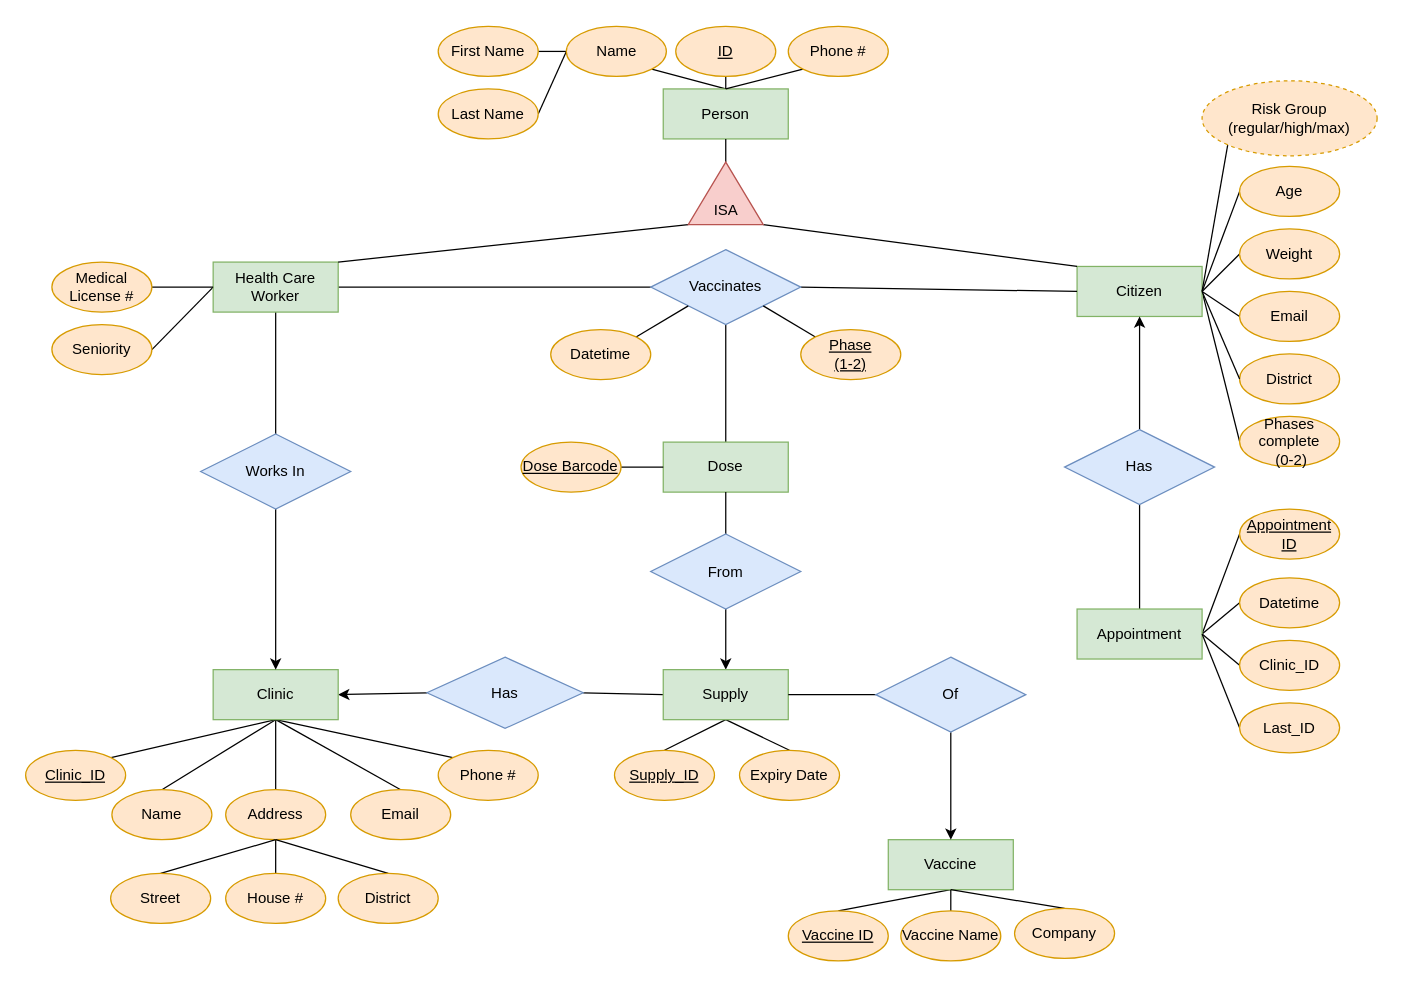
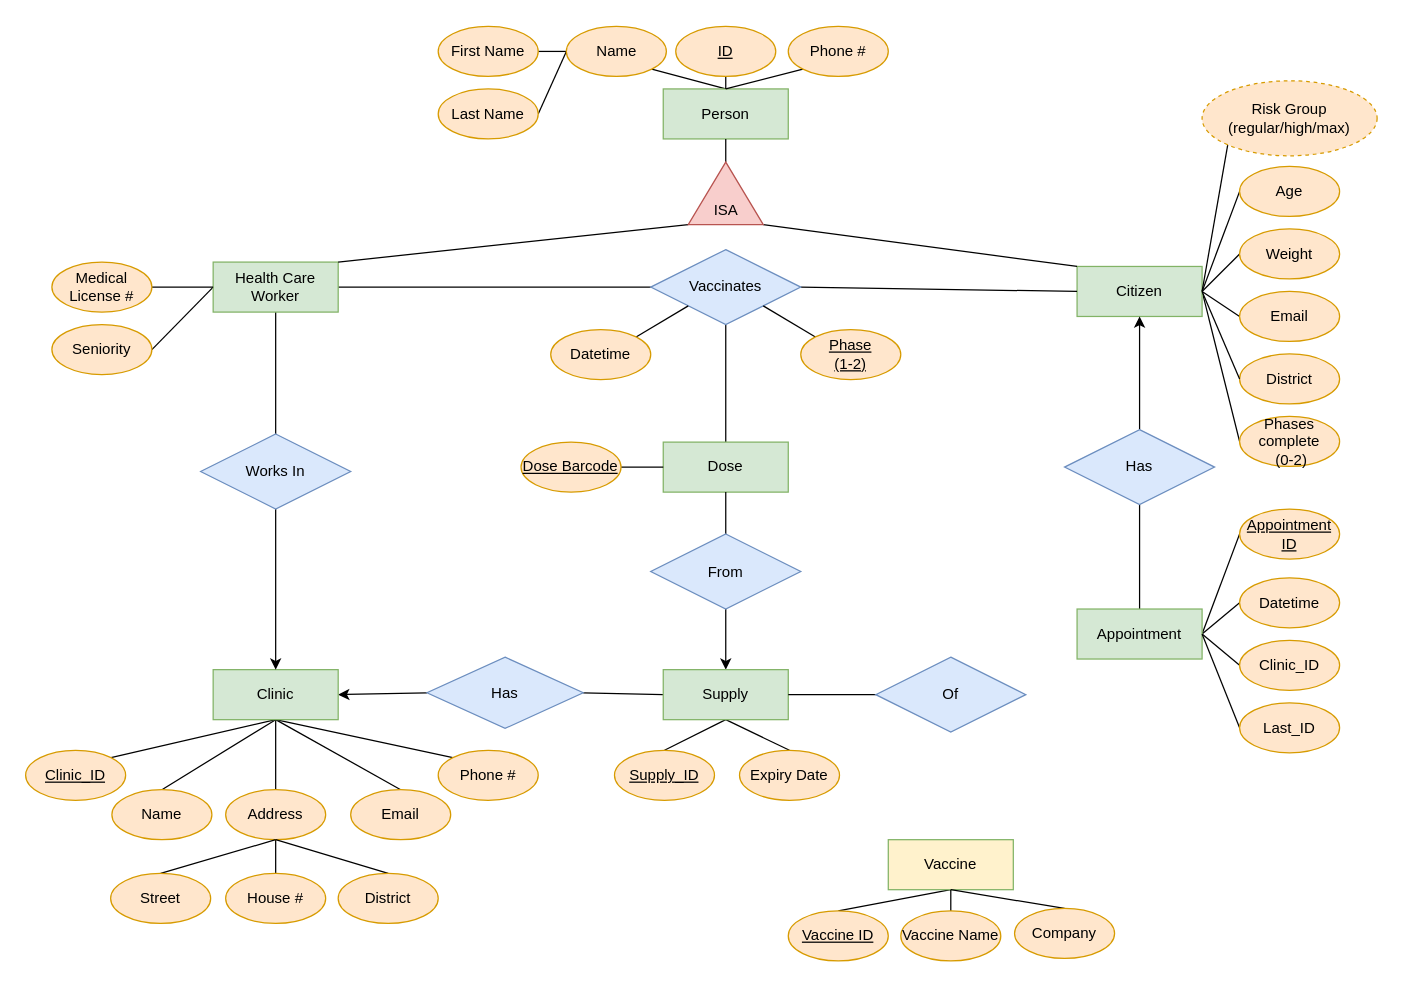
(951, 781) -> none
(951, 864) -> (951, 864)
